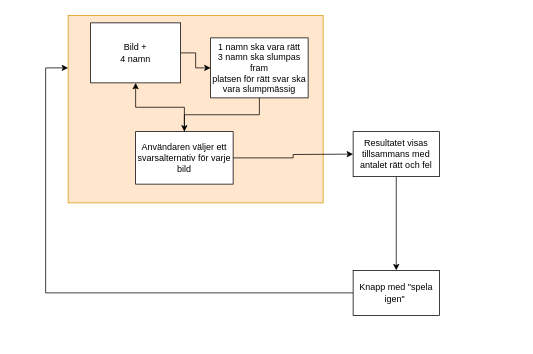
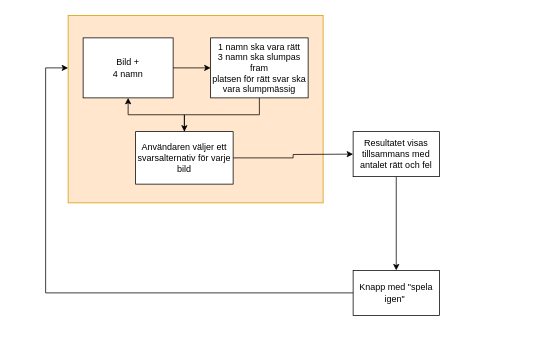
(135, 53) -> (128, 68)
